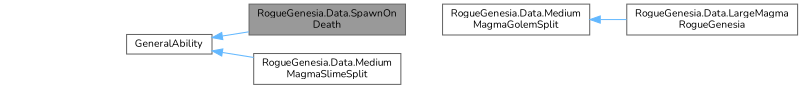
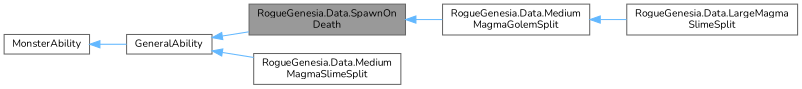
none -> (429, 20)
(712, 20) -> (712, 20)
none -> (47, 44)
